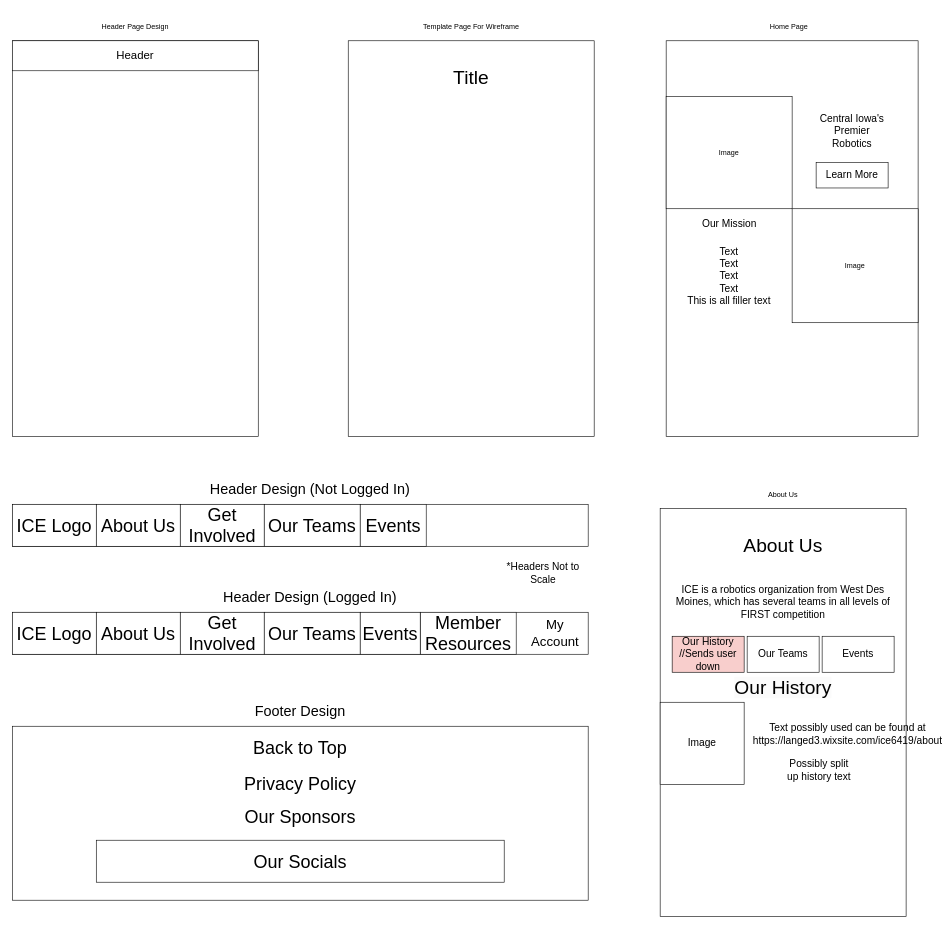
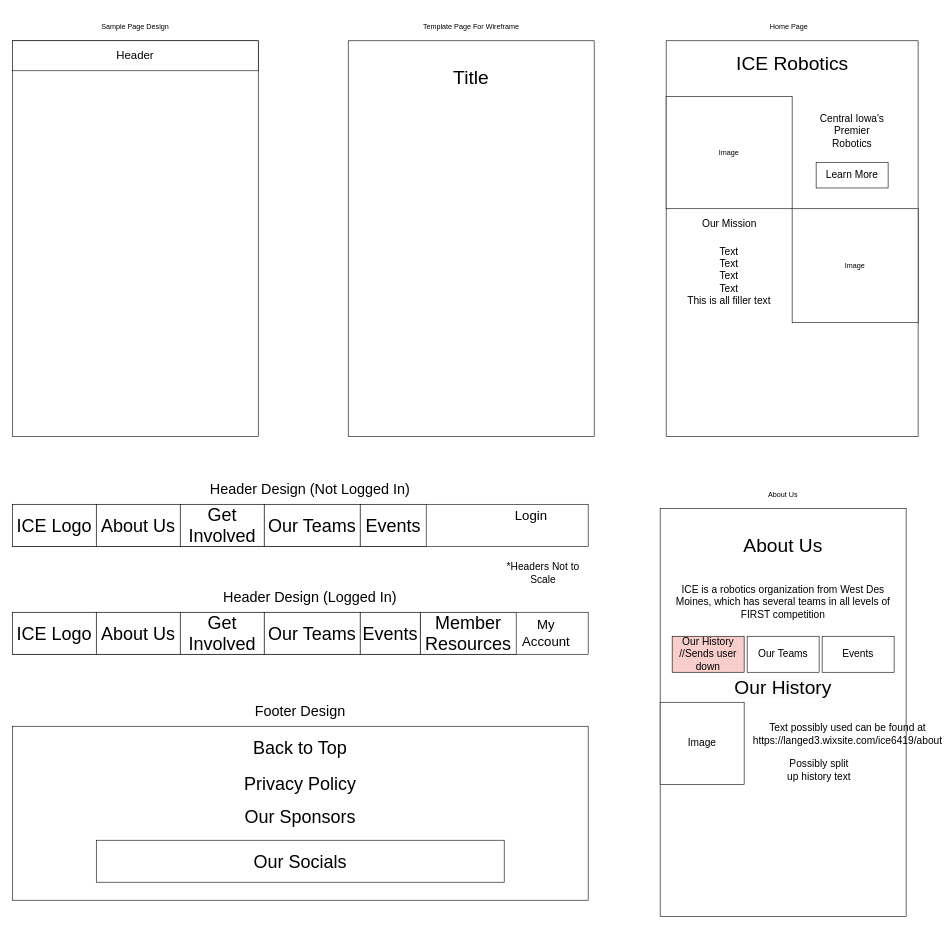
(135, 27) -> (135, 27)
none -> (792, 64)
none -> (531, 513)
(555, 633) -> (546, 633)
